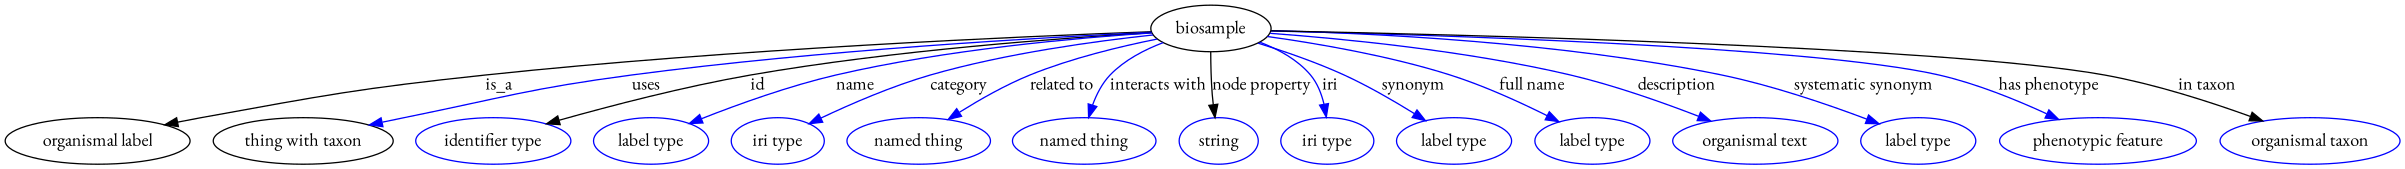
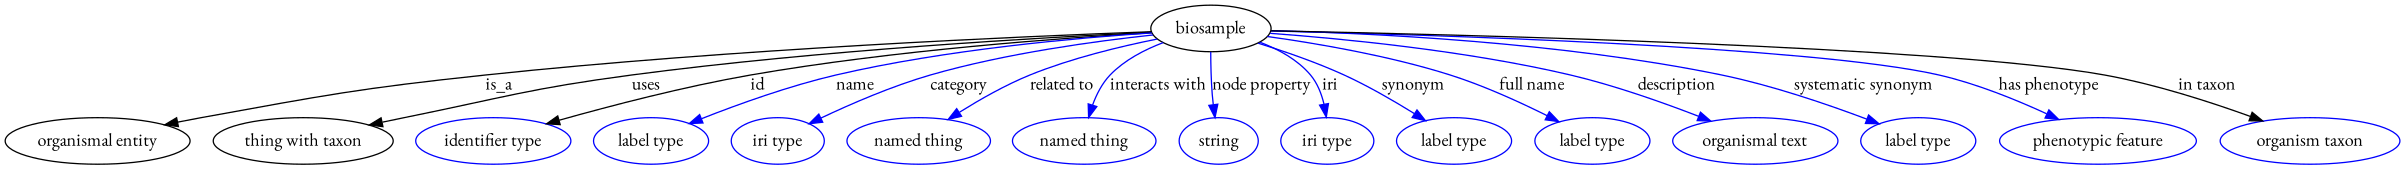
(765, 60) -> (765, 60)
(1211, 78) -> (1211, 78)
(98, 141) -> (98, 141)
(2310, 141) -> (2310, 141)
